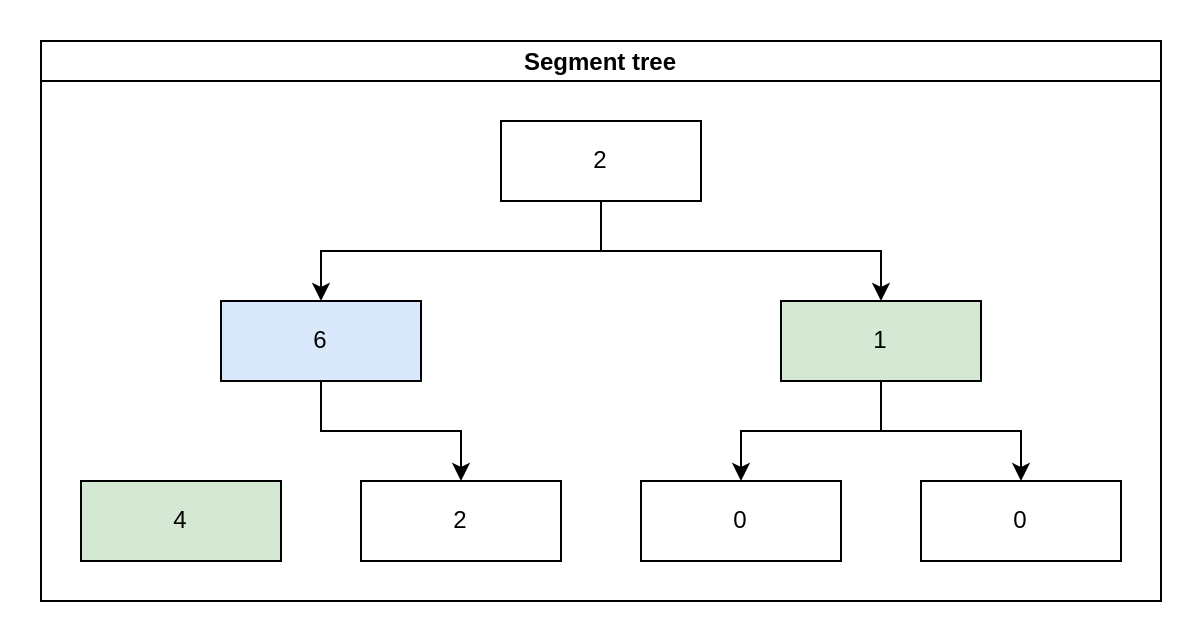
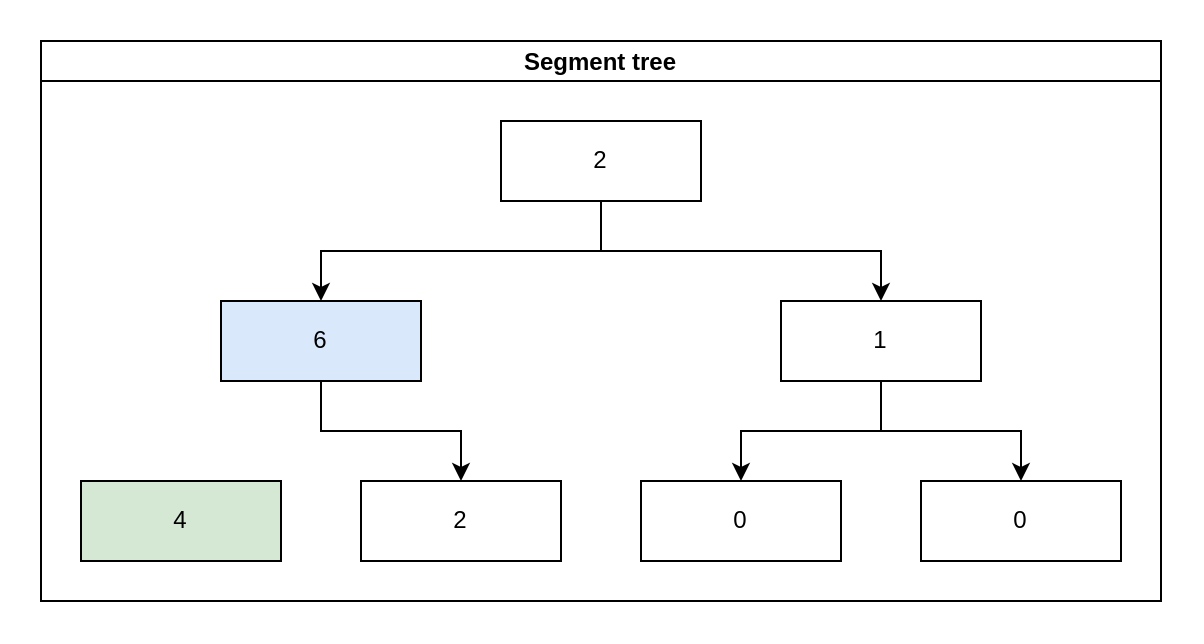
(881, 341) -> (881, 341)
